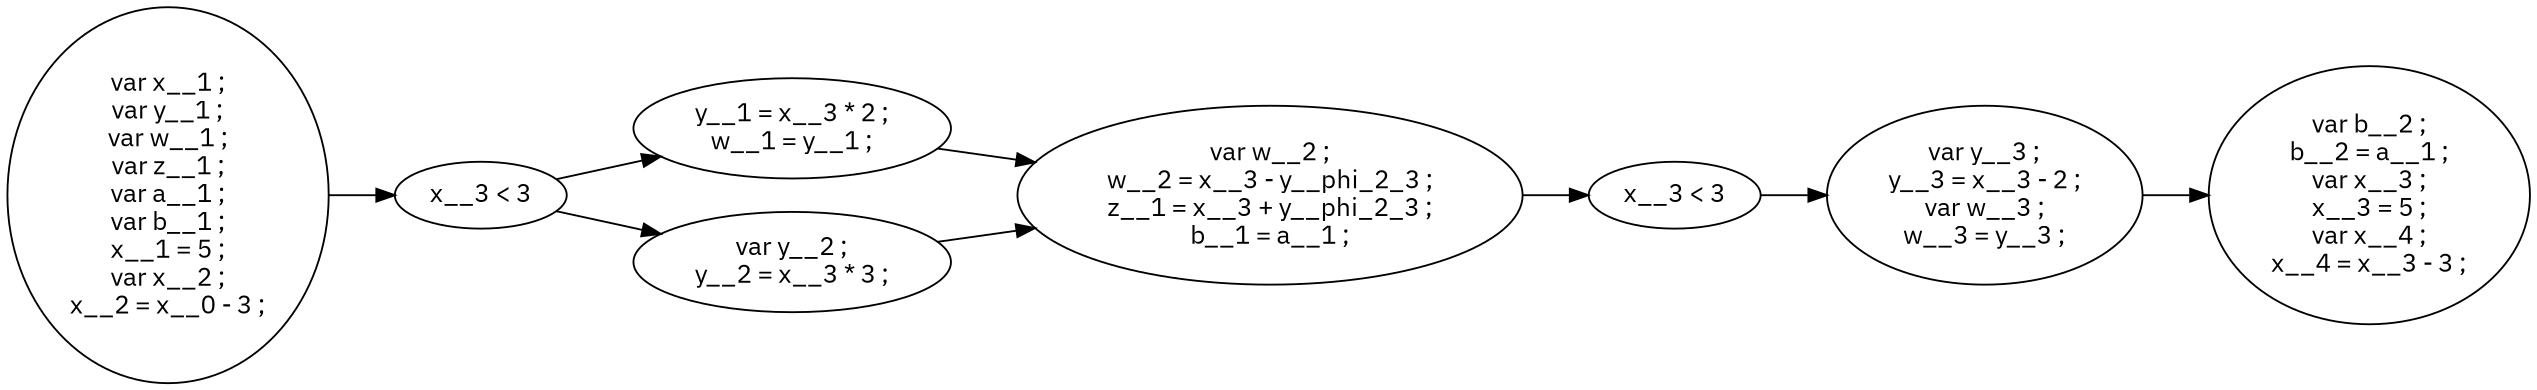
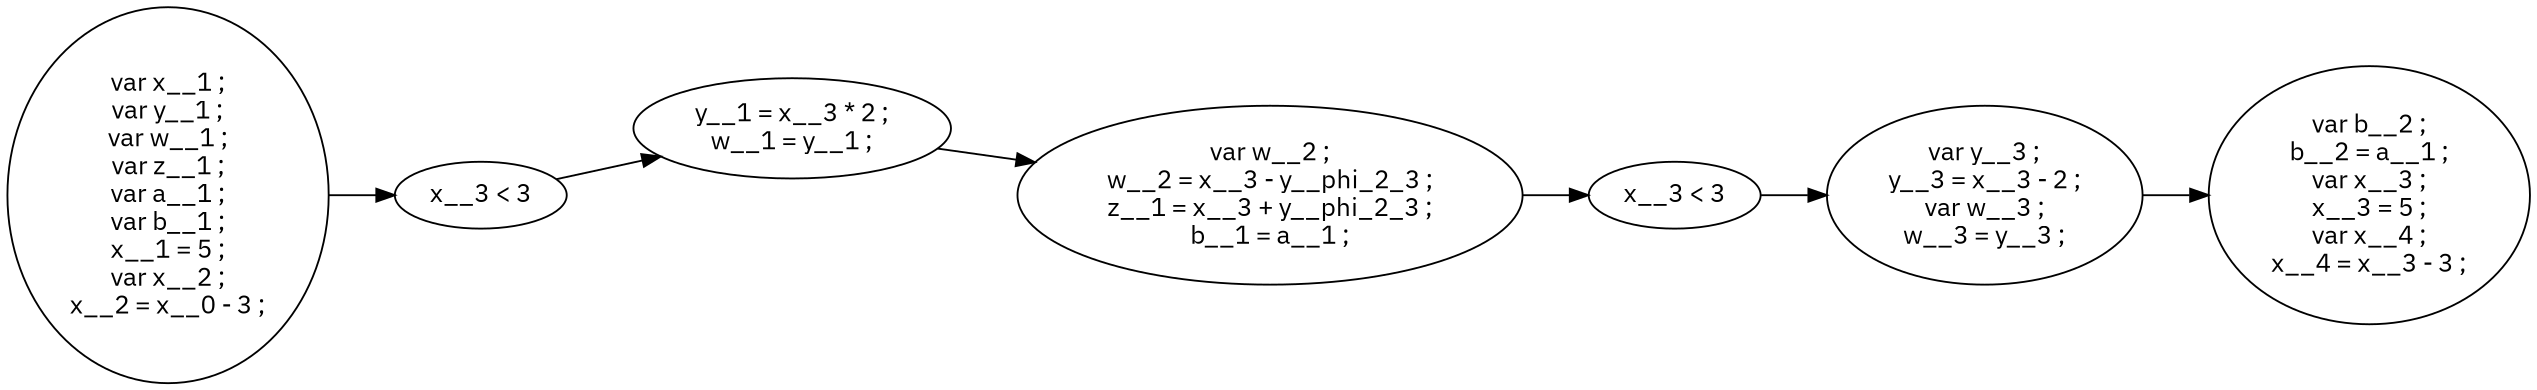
(792, 262) -> none
